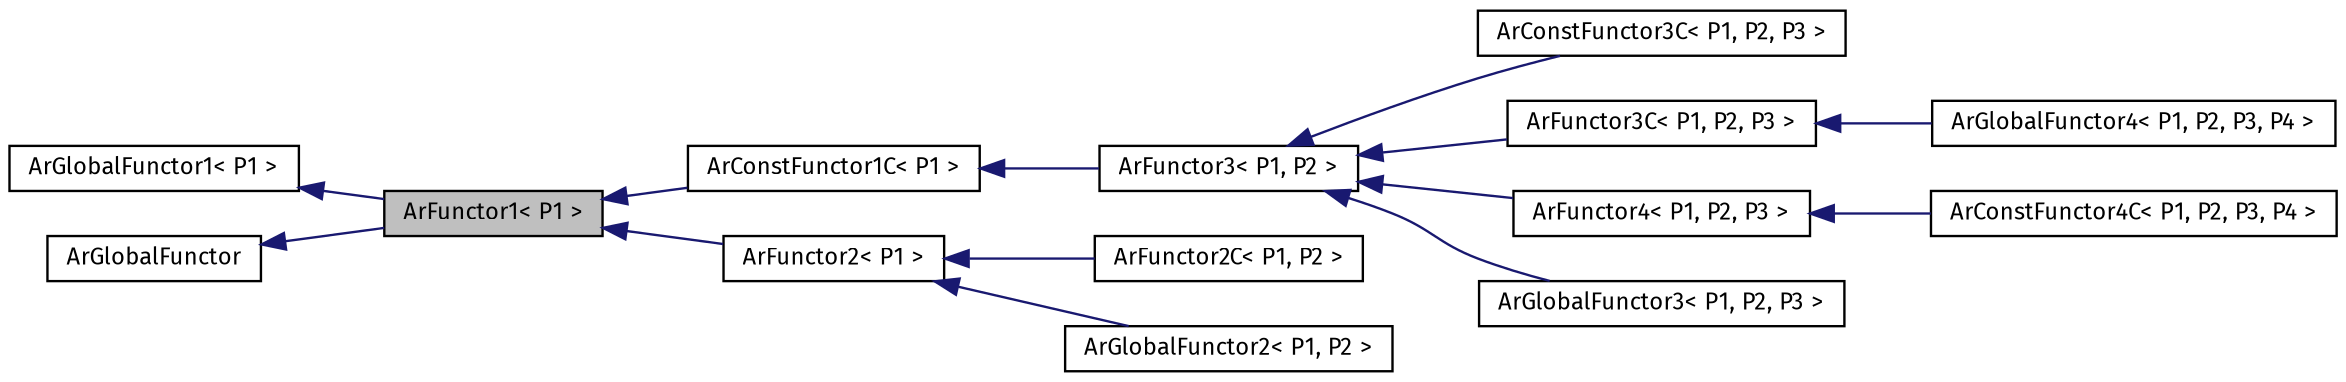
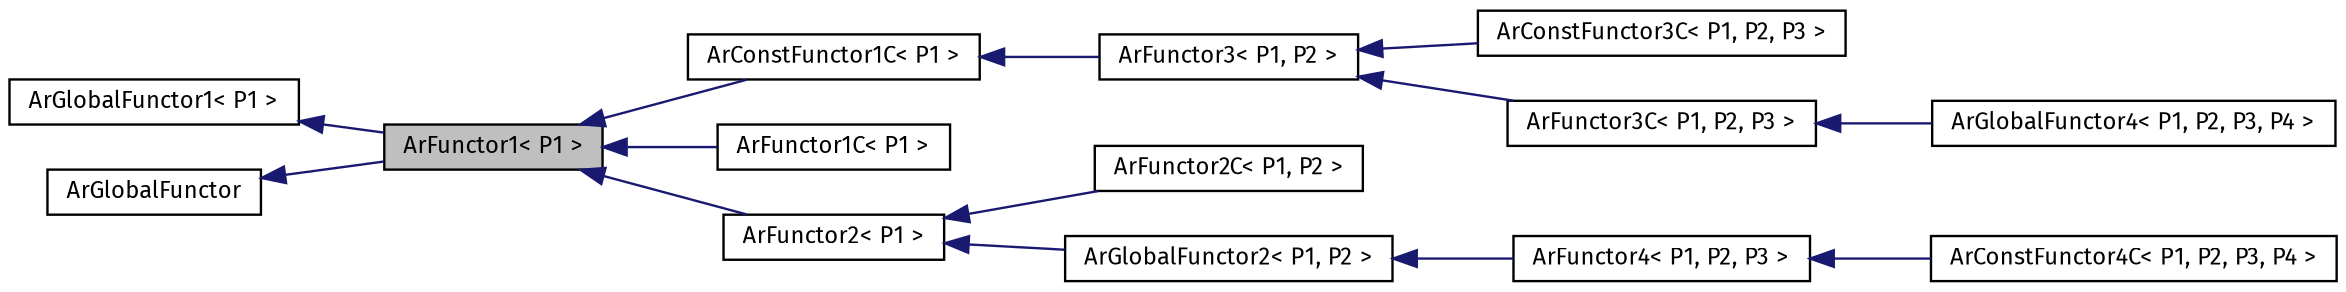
none -> (834, 147)
(1448, 191) -> (1465, 259)
(1662, 304) -> none
